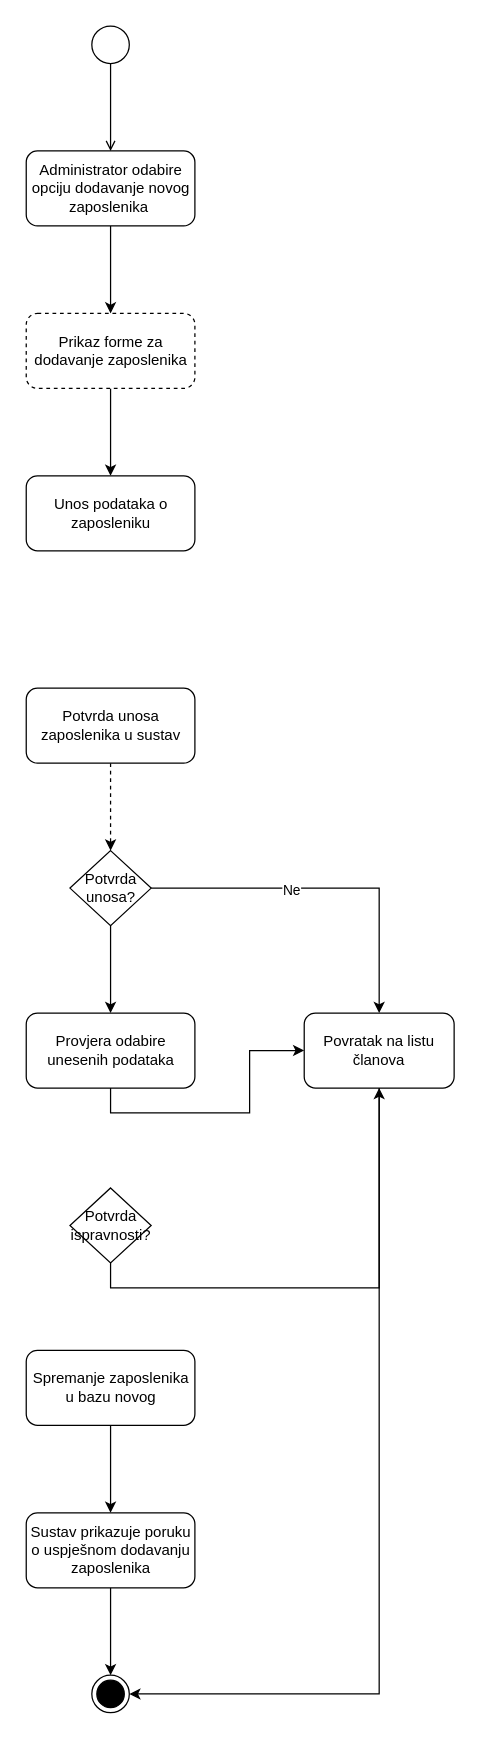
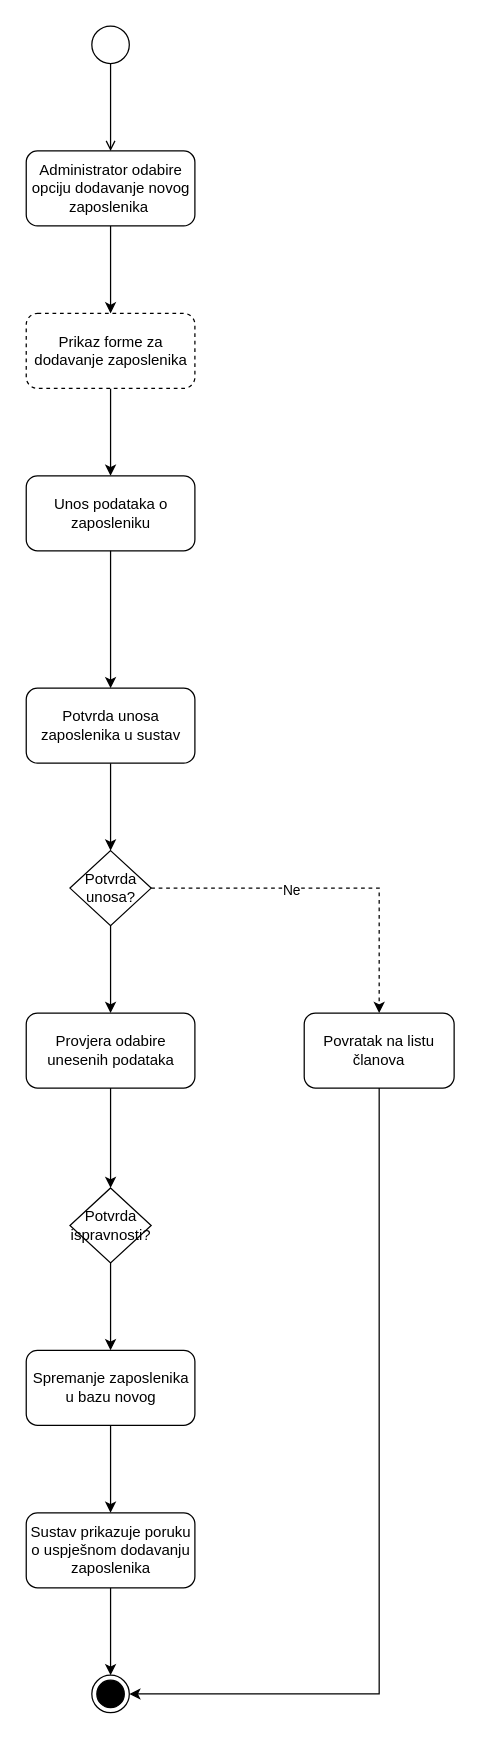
none -> (111, 615)
(111, 801) -> (111, 801)
(379, 908) -> (379, 908)
(233, 1113) -> (111, 1145)
(242, 1288) -> (111, 1313)
